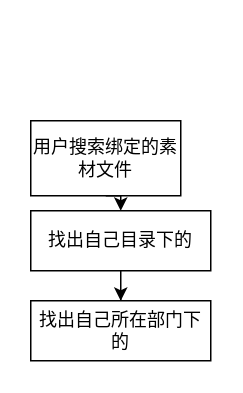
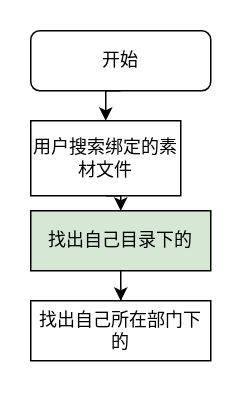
none -> (121, 61)
none -> (106, 93)
(121, 241) -> (121, 241)
